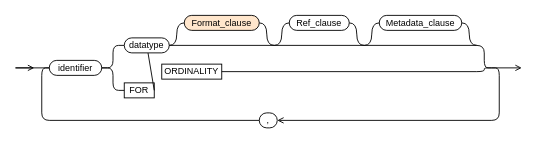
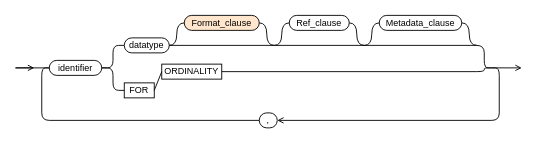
(151, 72) -> (158, 81)
